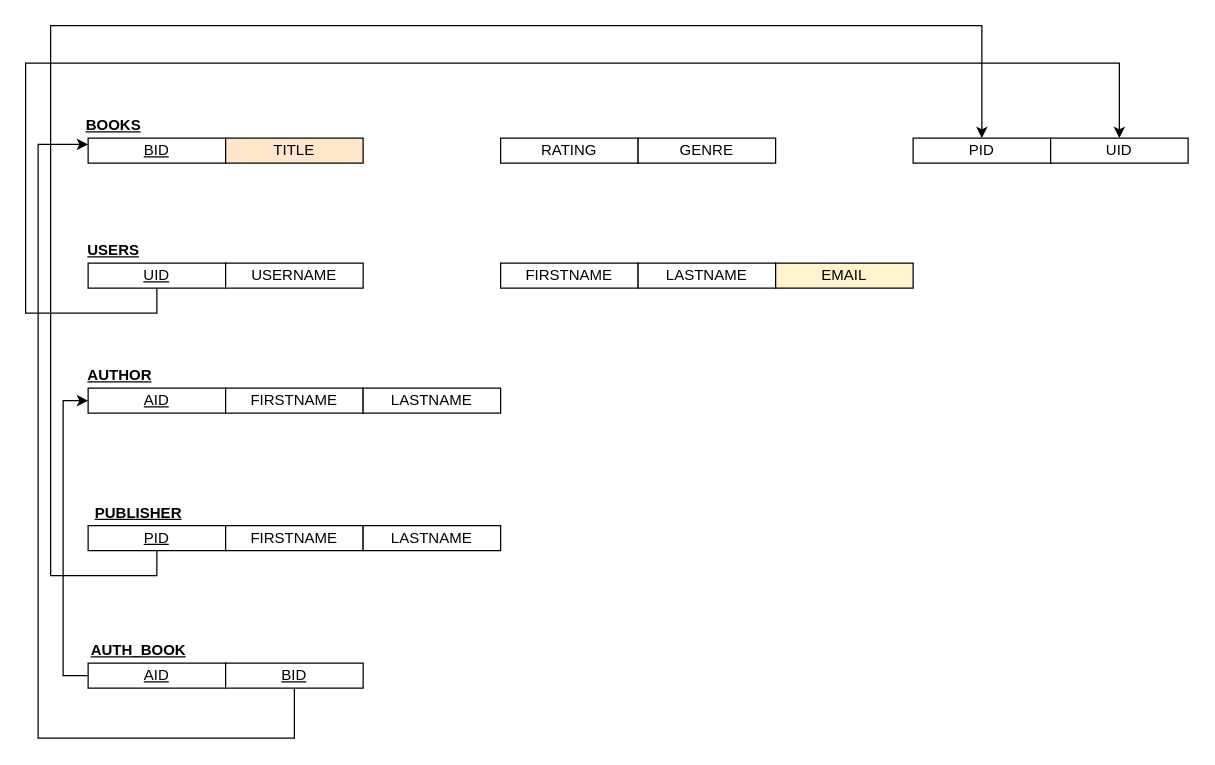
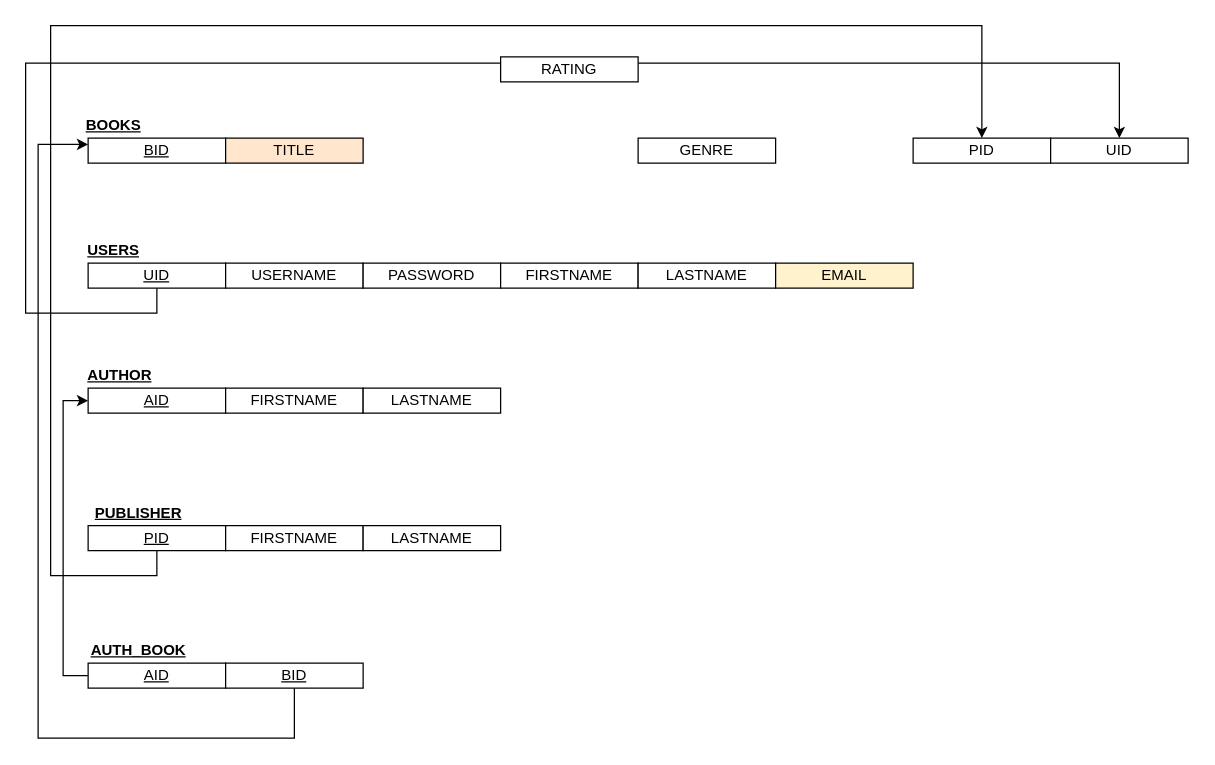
(569, 151) -> (569, 69)
none -> (432, 276)
